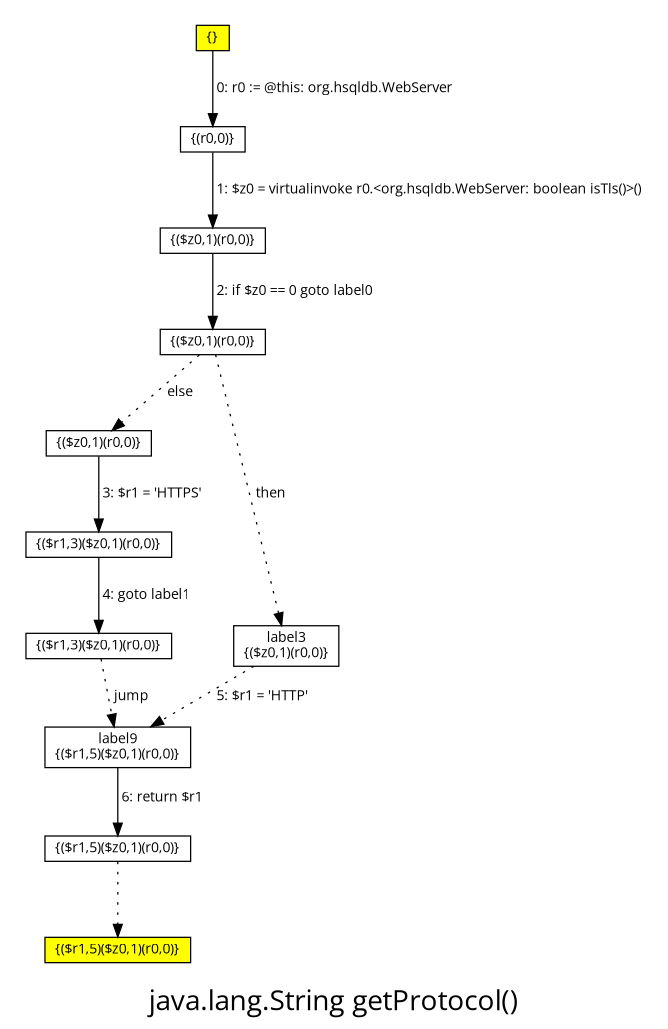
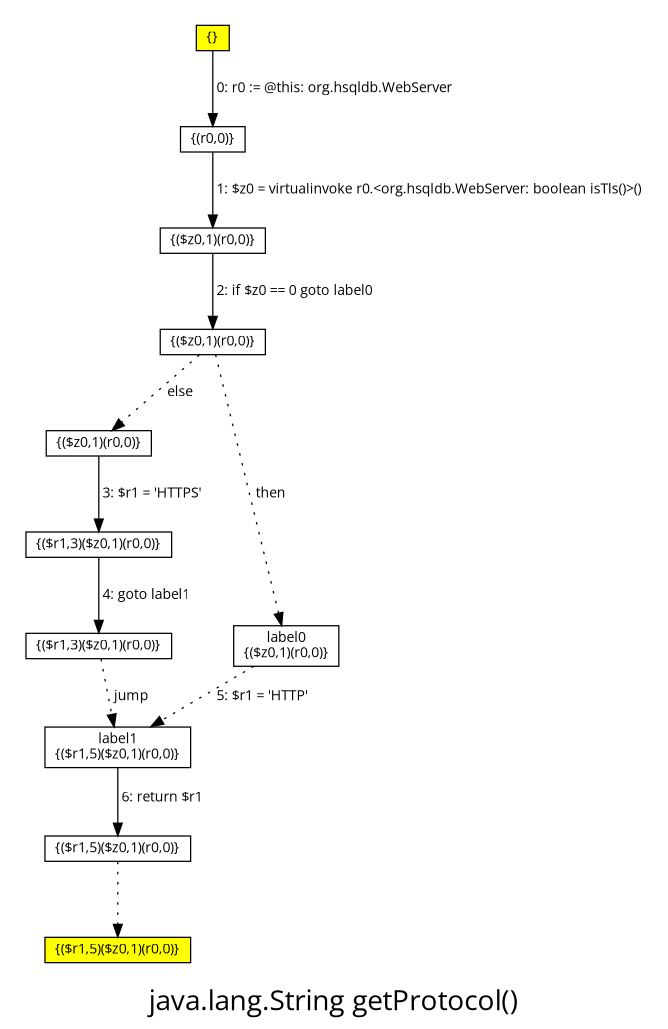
(286, 646) -> (286, 646)
(118, 747) -> (118, 747)
